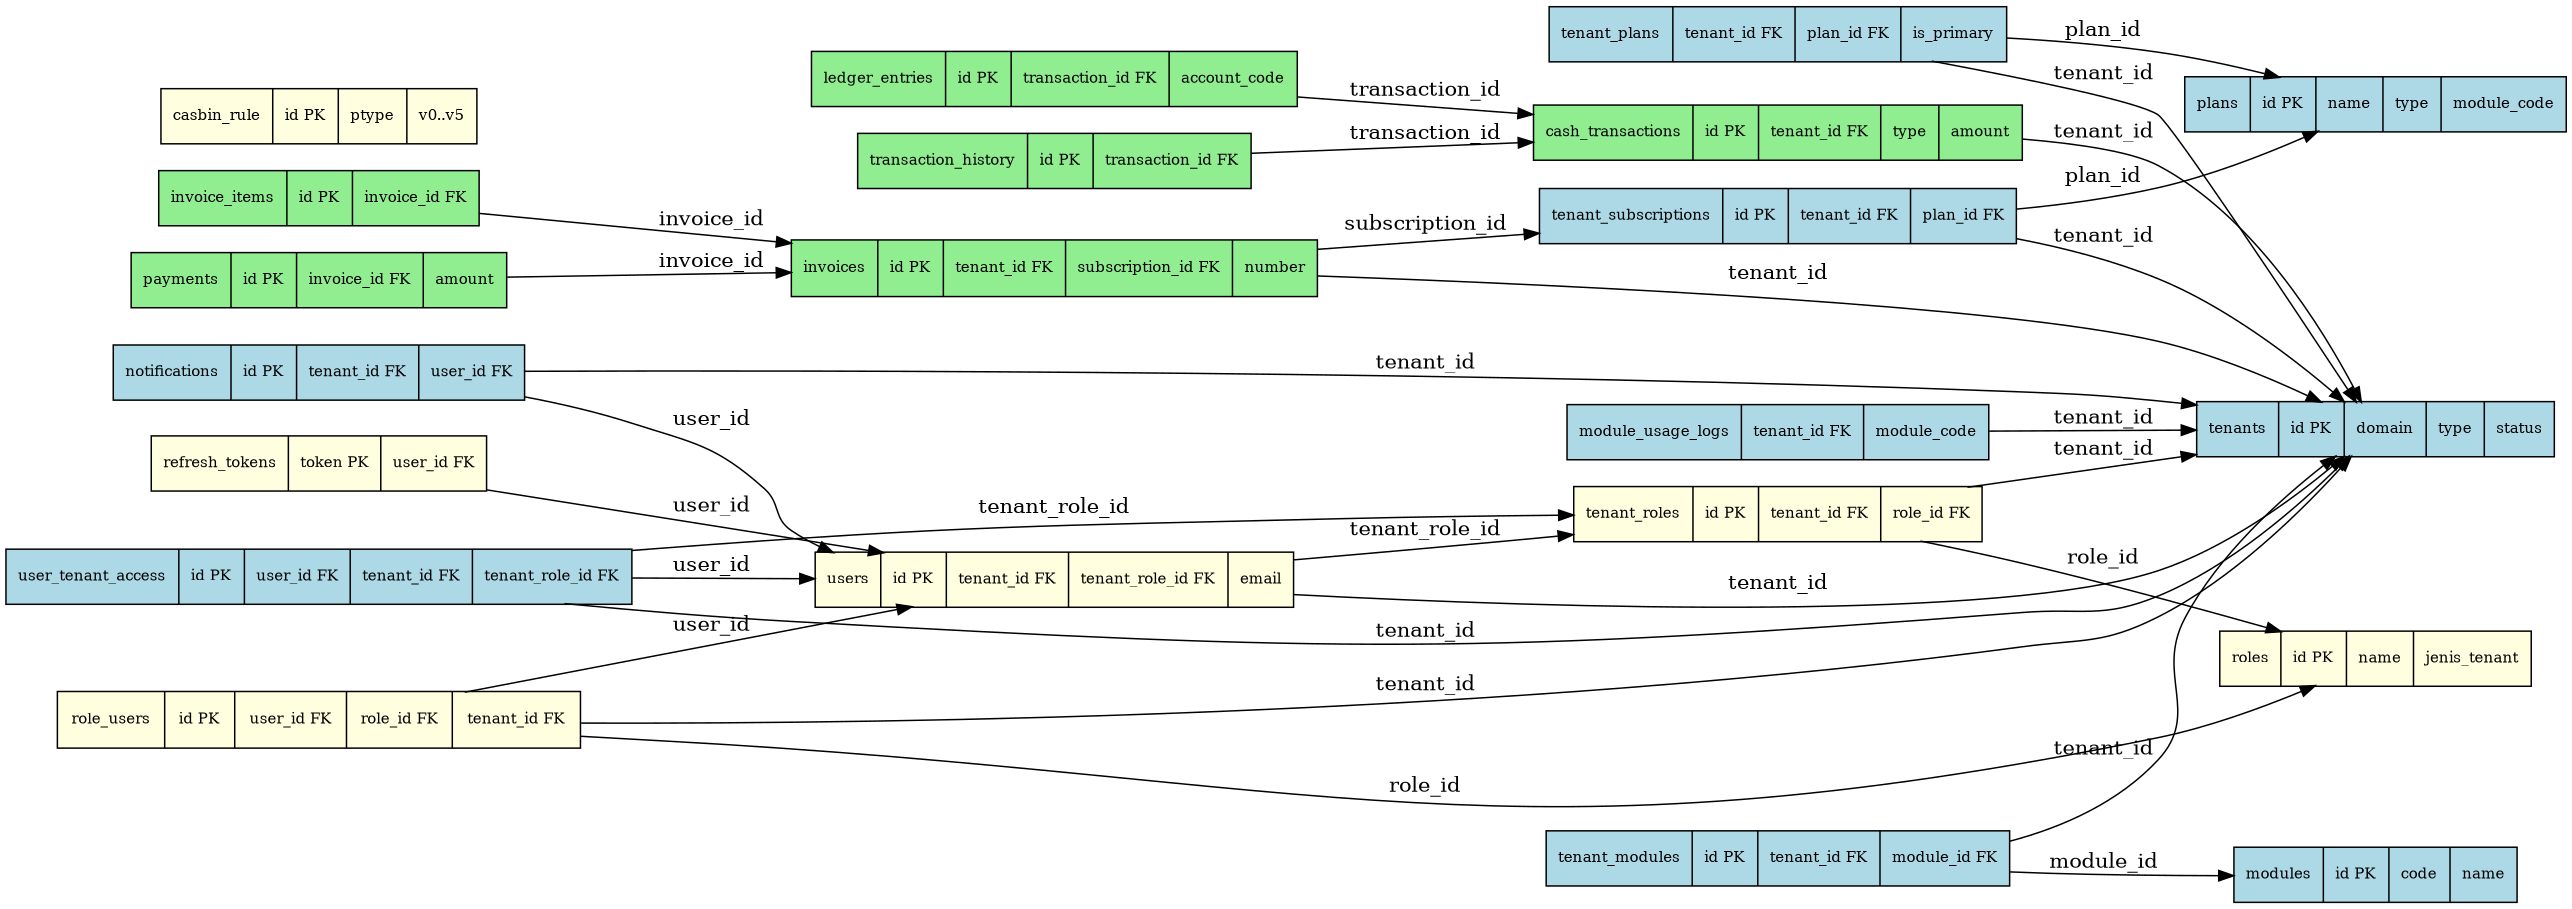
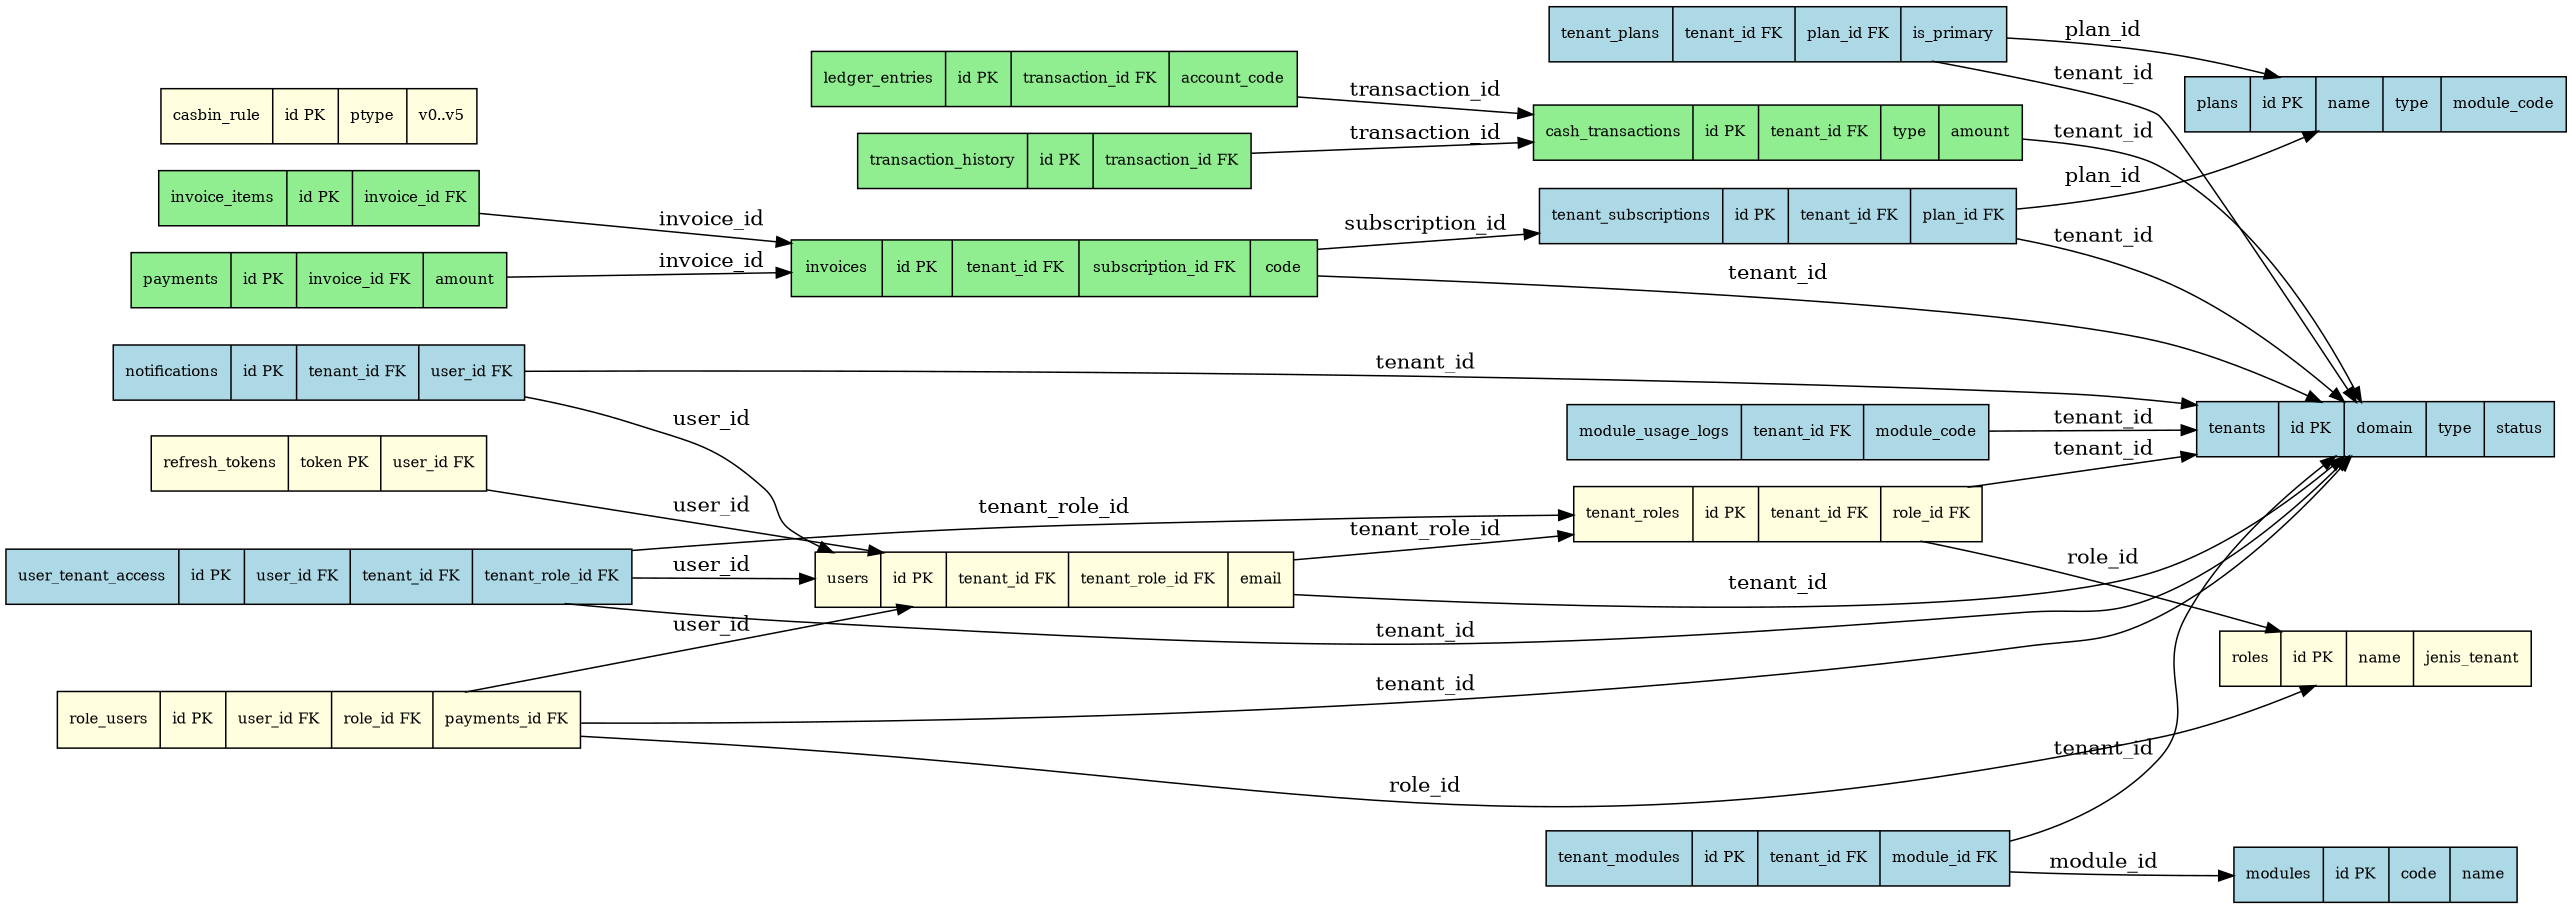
(1275, 268) -> (1284, 268)
(516, 719) -> (507, 719)
